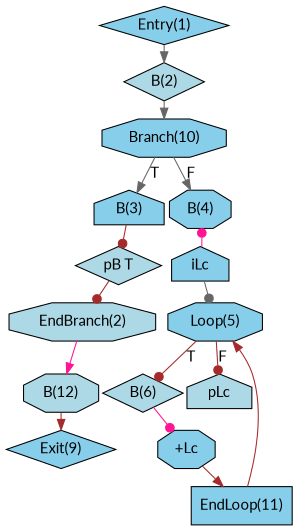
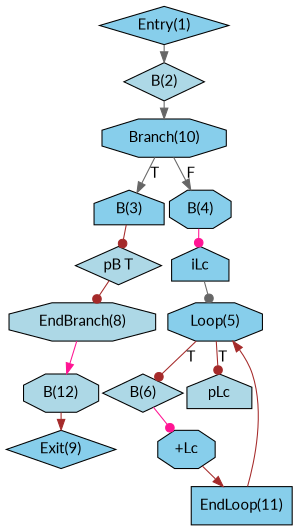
(202, 242) -> (199, 234)
(82, 322) -> (82, 322)
(223, 358) -> (223, 358)
